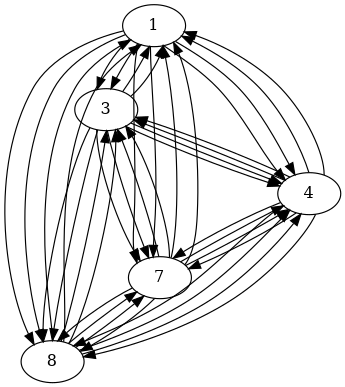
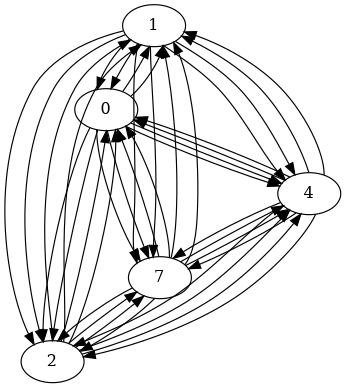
(106, 110) -> (106, 110)
(53, 362) -> (53, 362)
